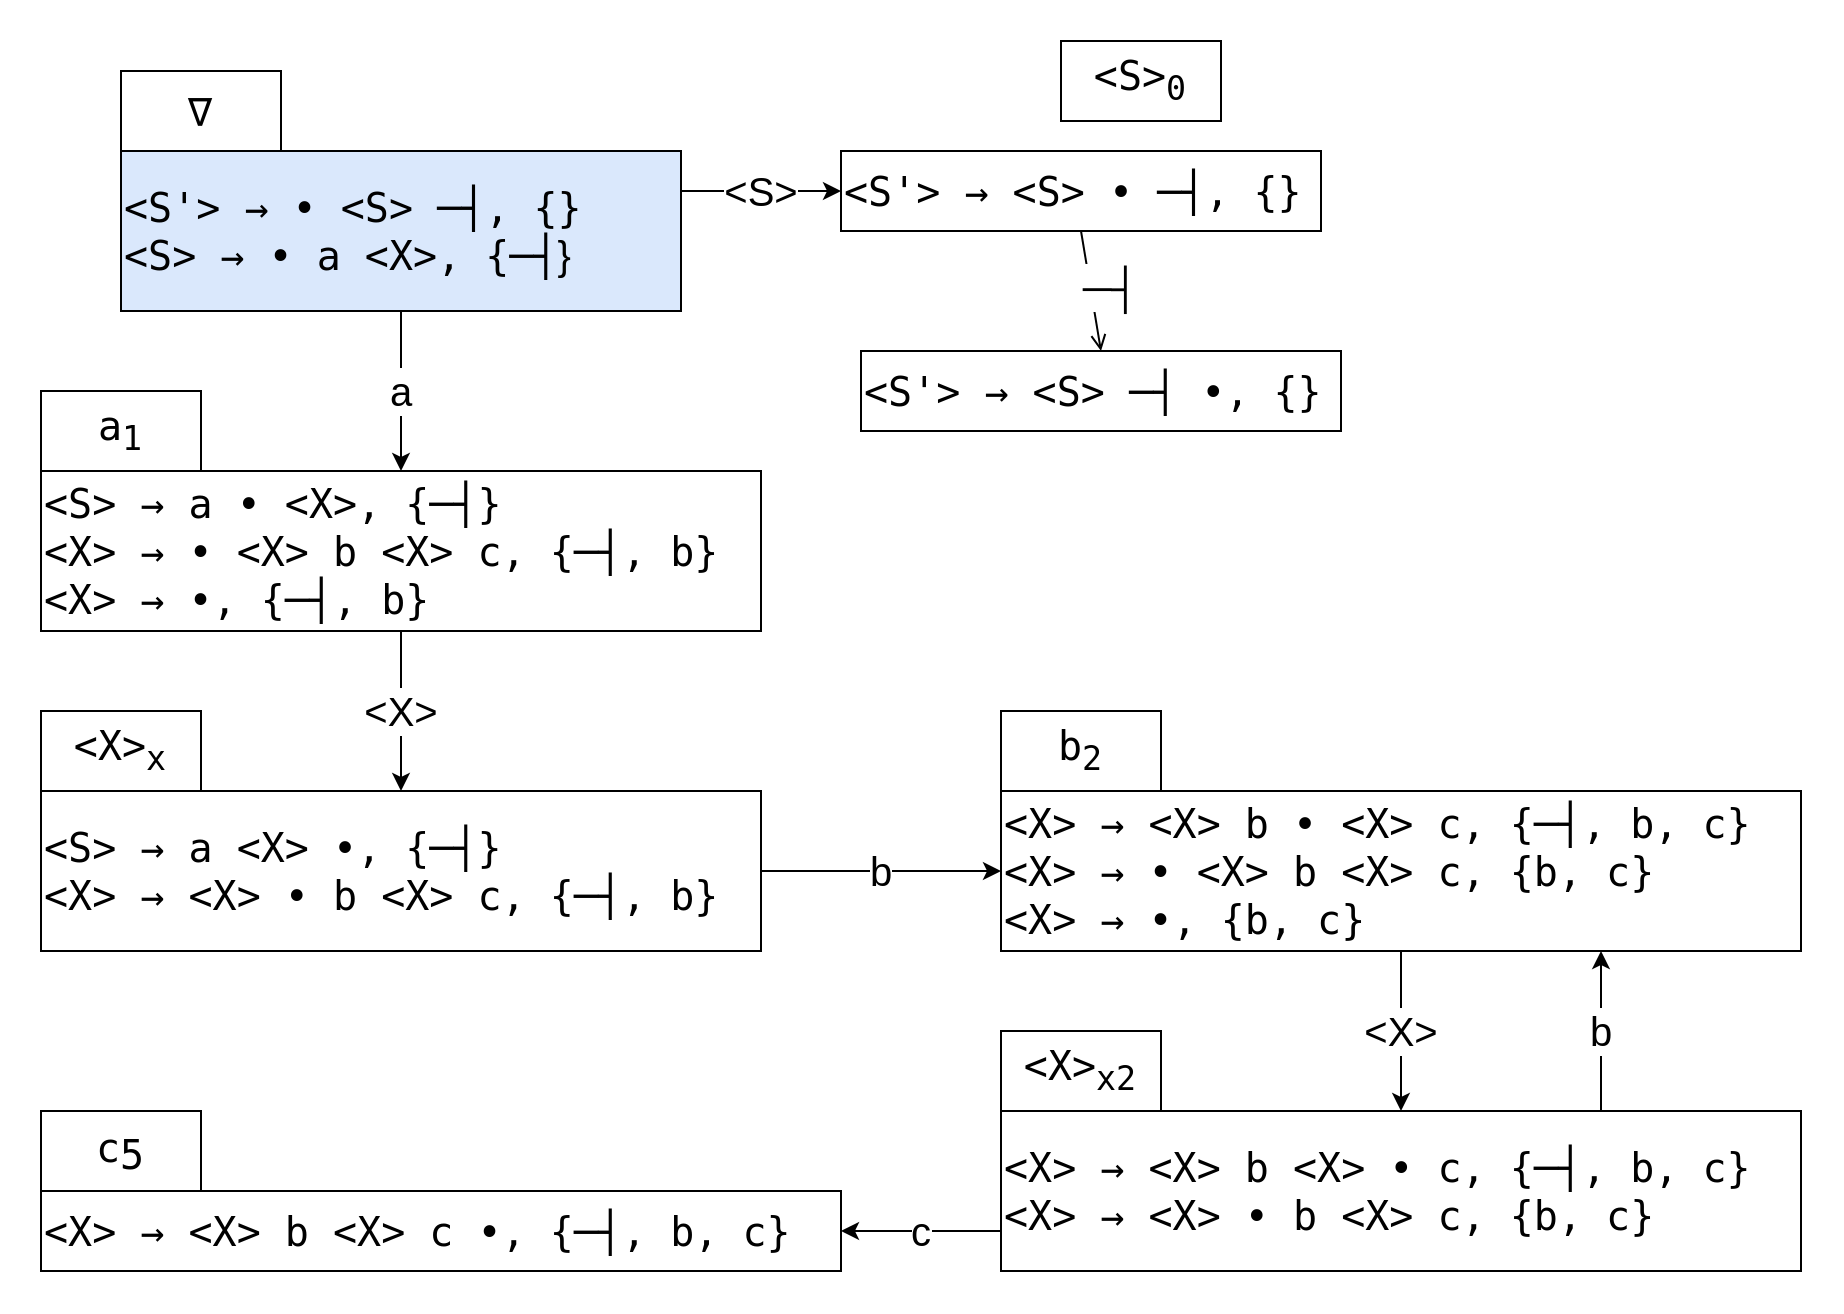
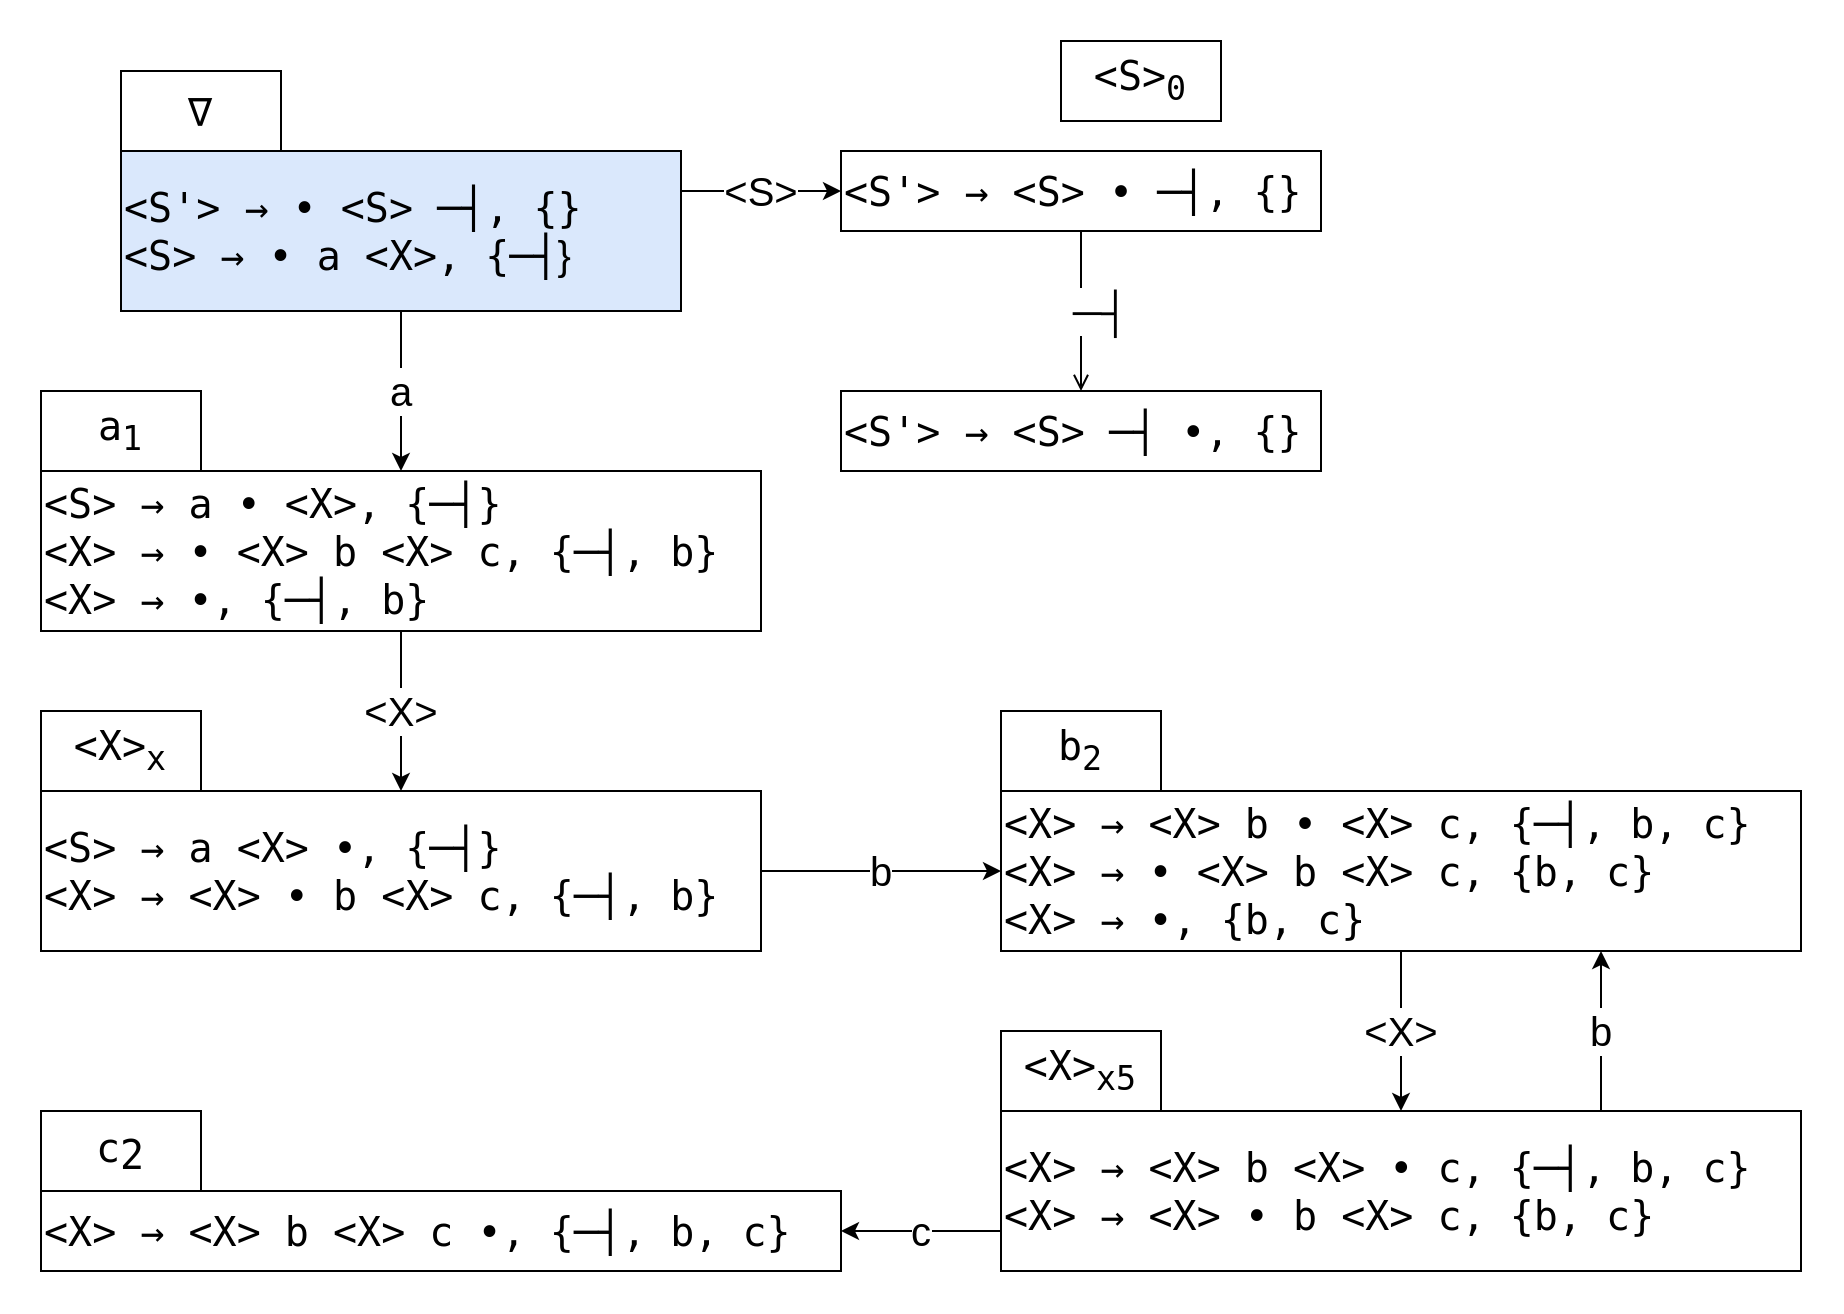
(1101, 391) -> (1081, 431)
(1081, 1071) -> (1081, 1071)
(121, 1151) -> (121, 1151)
